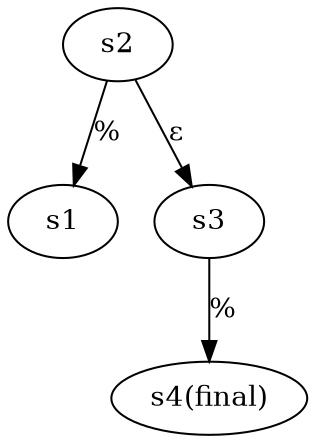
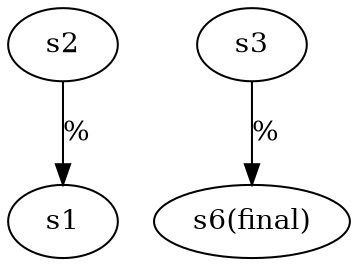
(159, 124) -> none
(209, 398) -> (252, 221)
